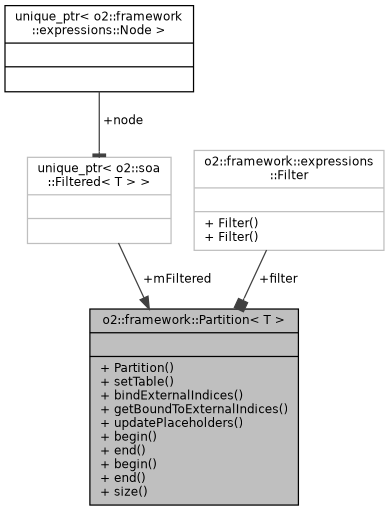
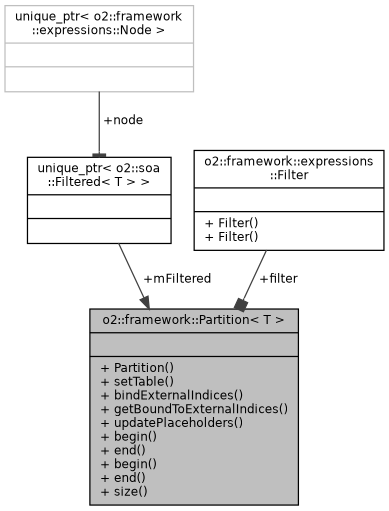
(99, 49) -> (99, 49)
(99, 200) -> (99, 200)
(289, 200) -> (289, 200)
